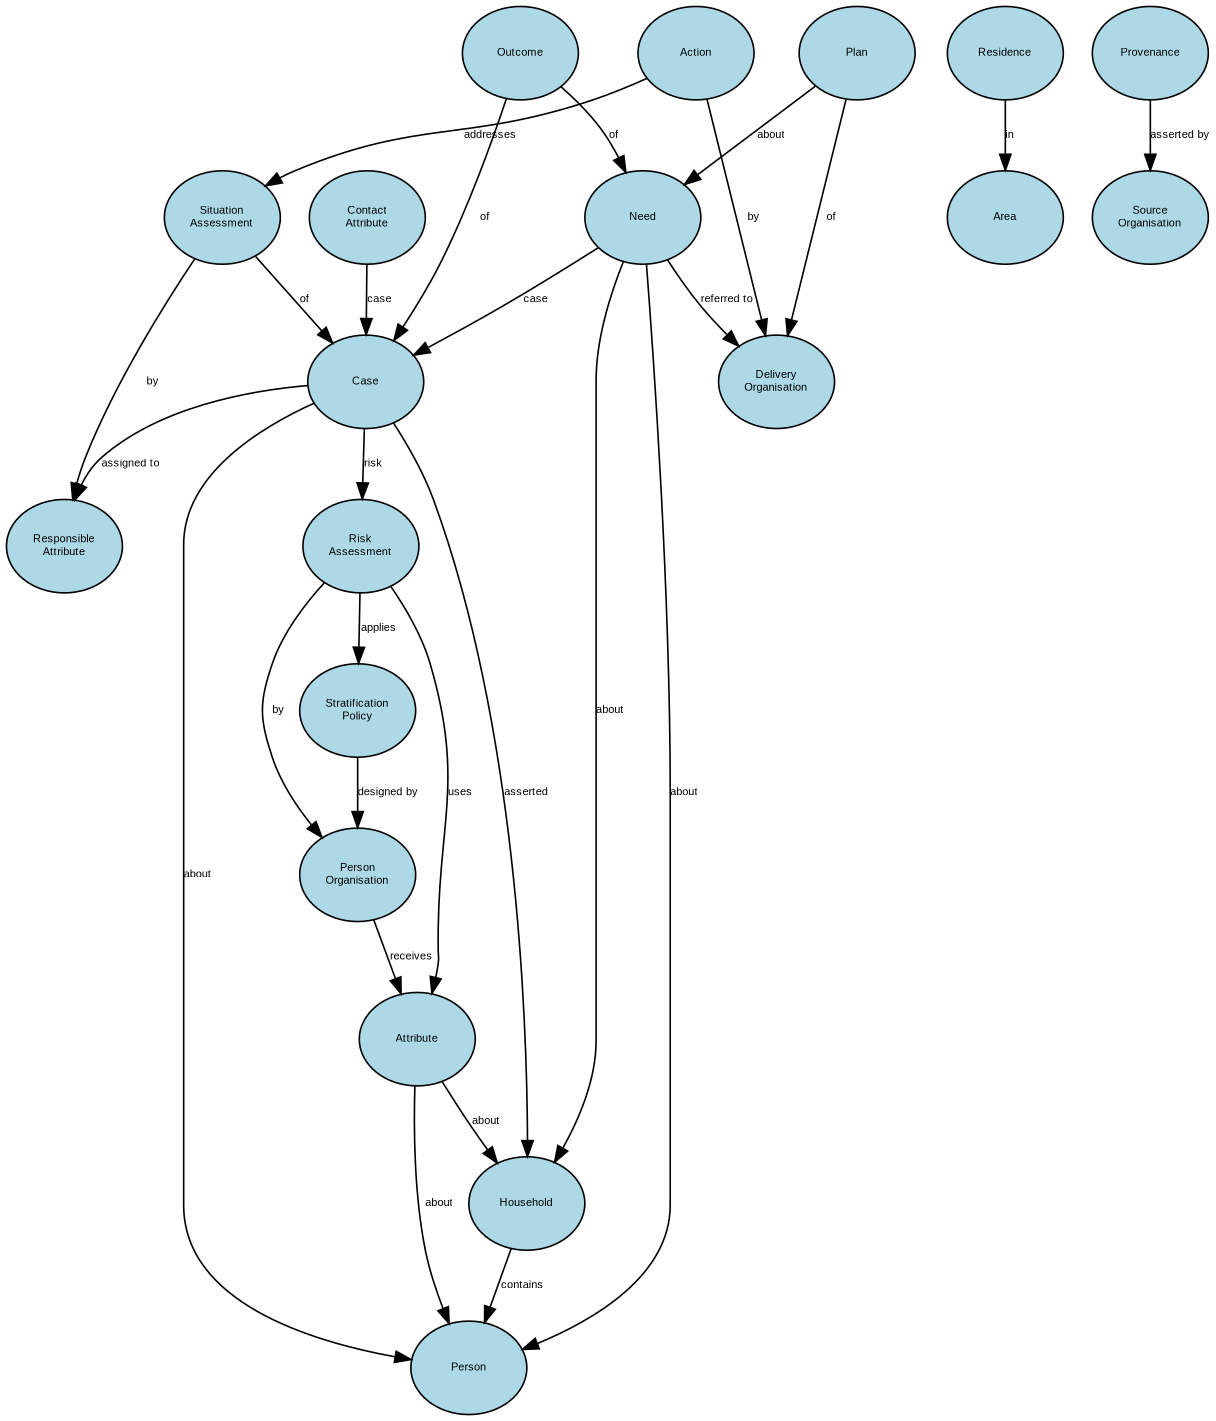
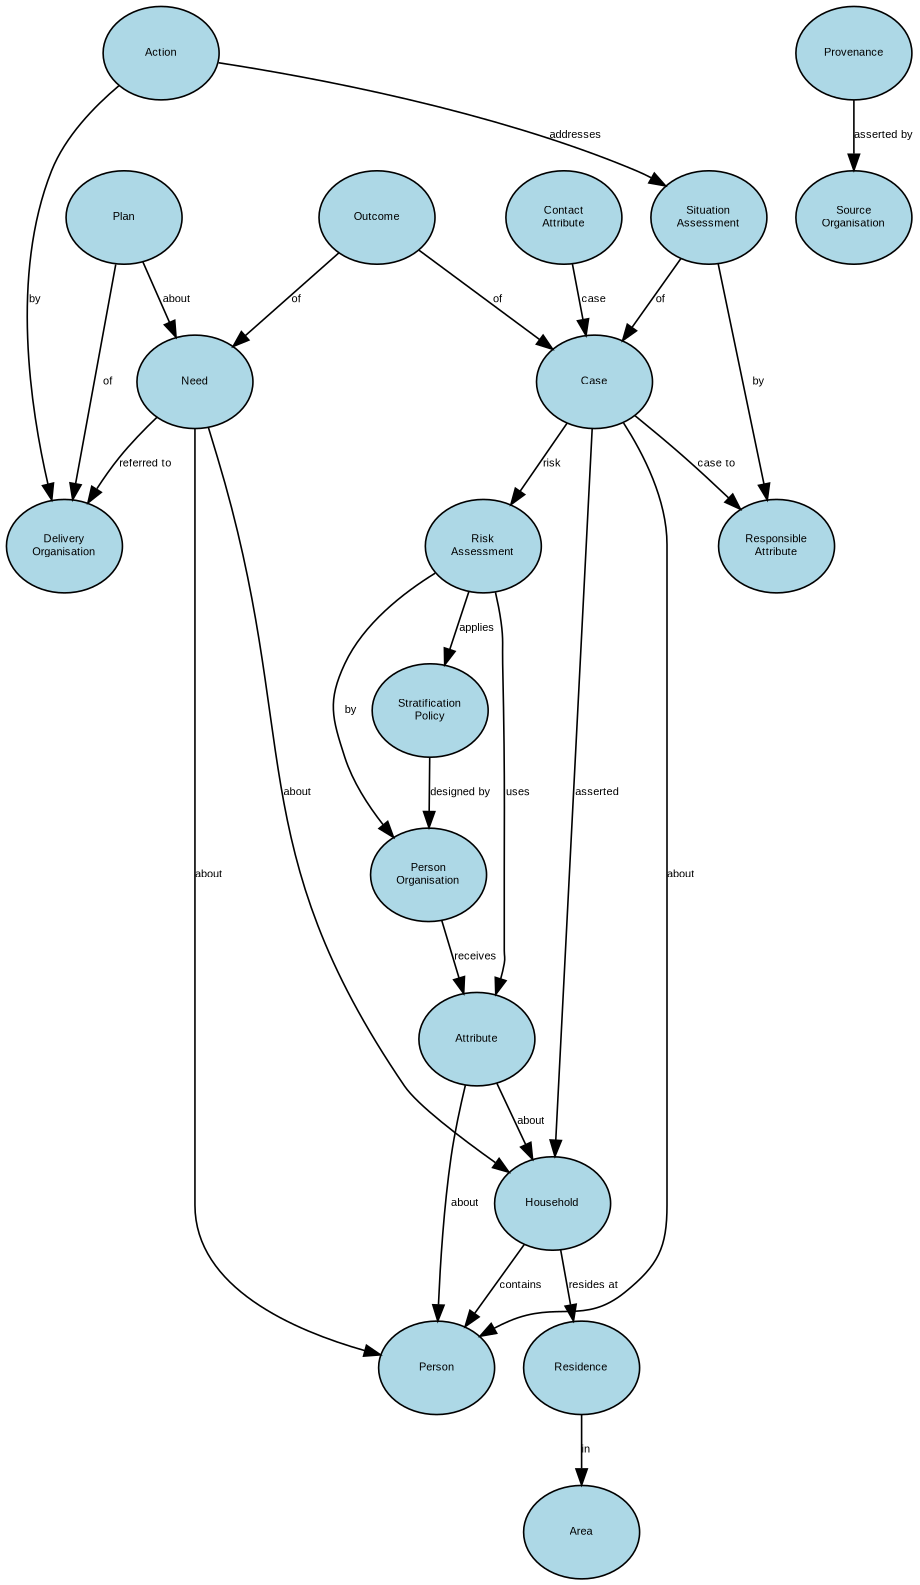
(514, 299) -> none
(131, 464) -> (717, 464)
none -> (566, 1277)
